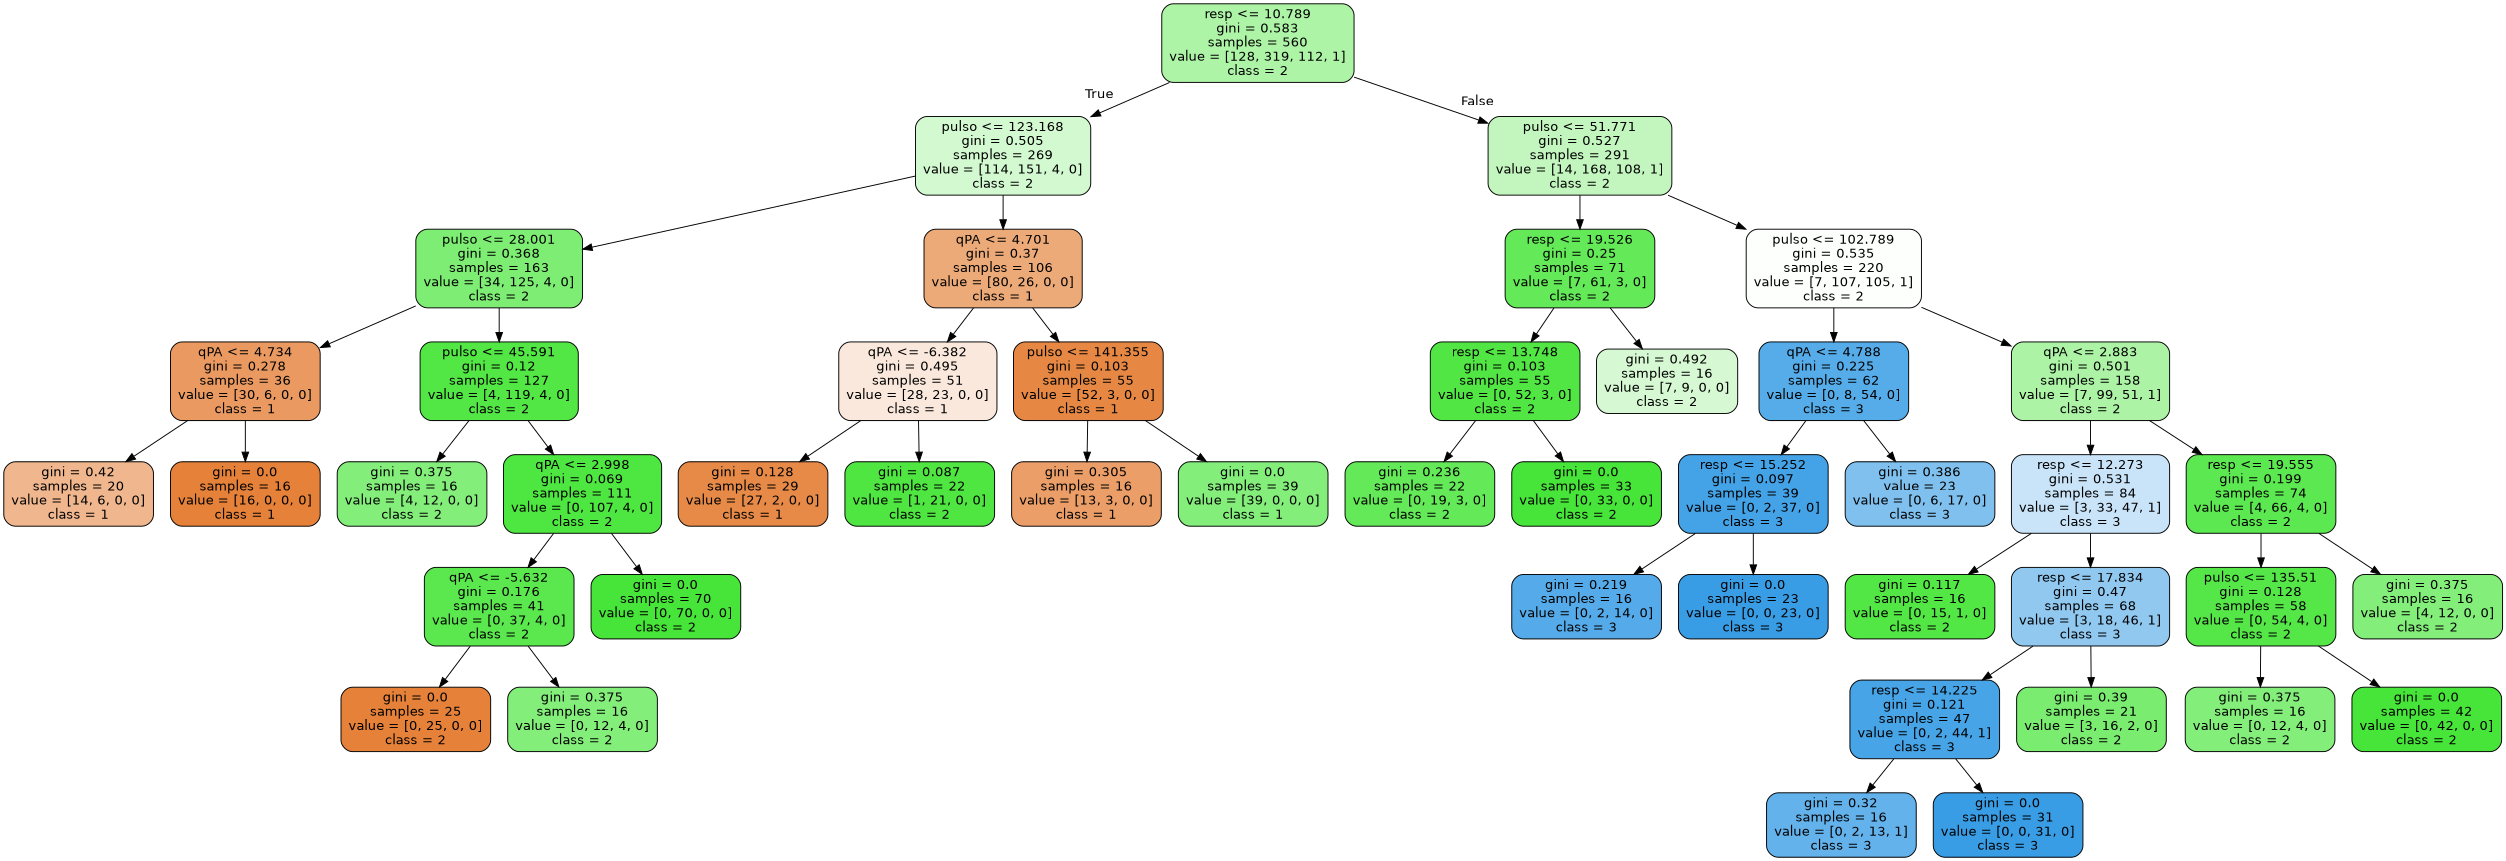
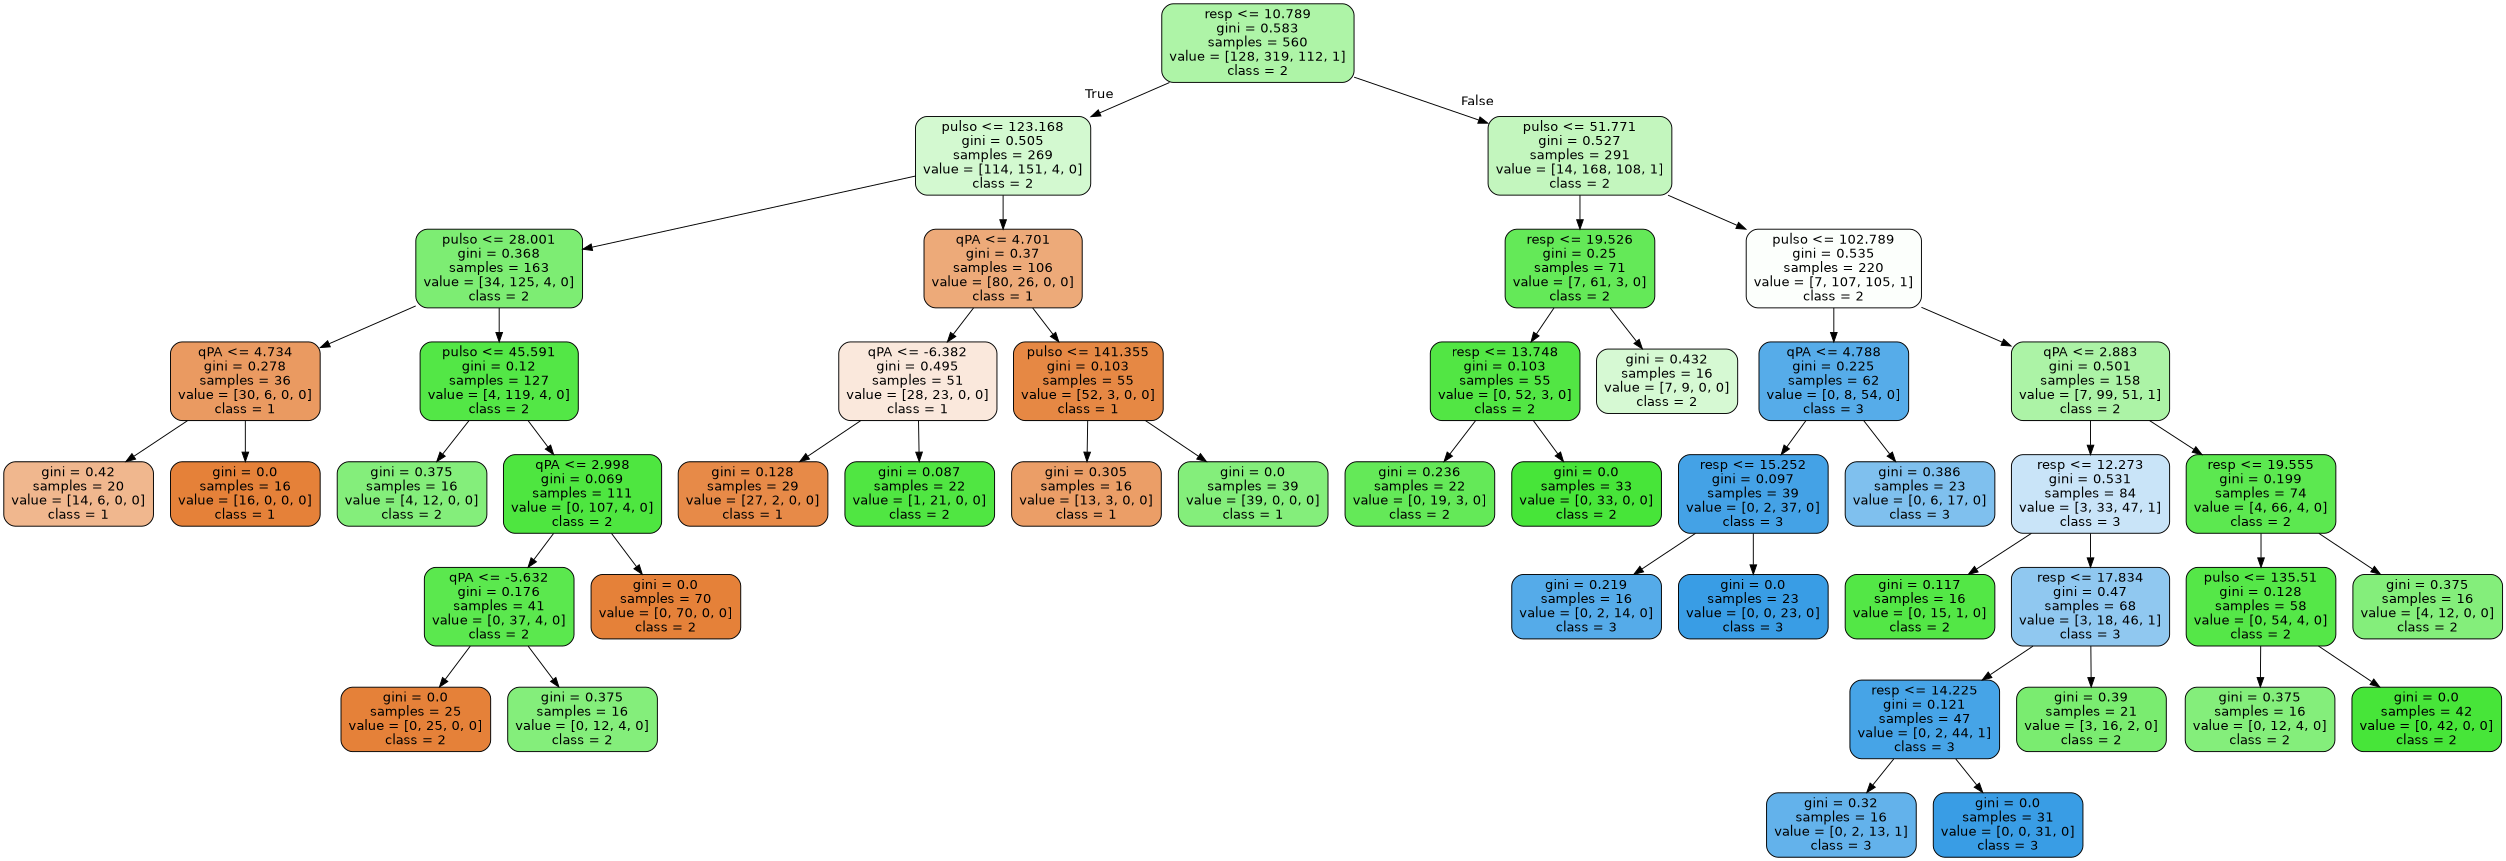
(1667, 381) -> (1667, 381)
(1920, 494) -> (1920, 494)
(666, 607) -> (666, 607)
